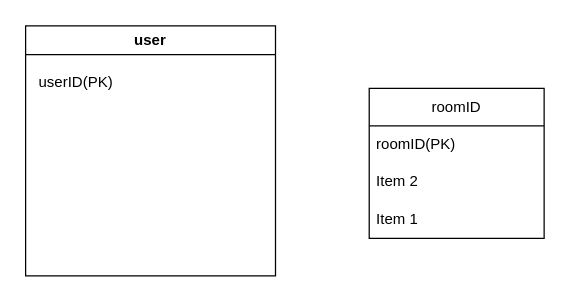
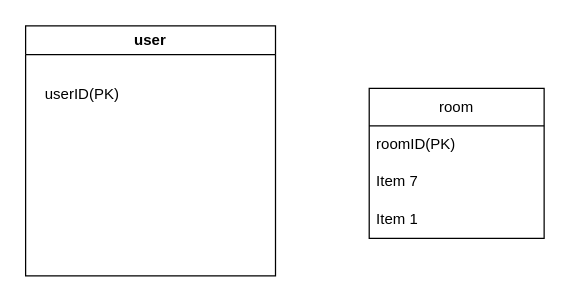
(76, 82) -> (82, 94)
(457, 107) -> (457, 107)
(400, 182) -> (400, 182)
